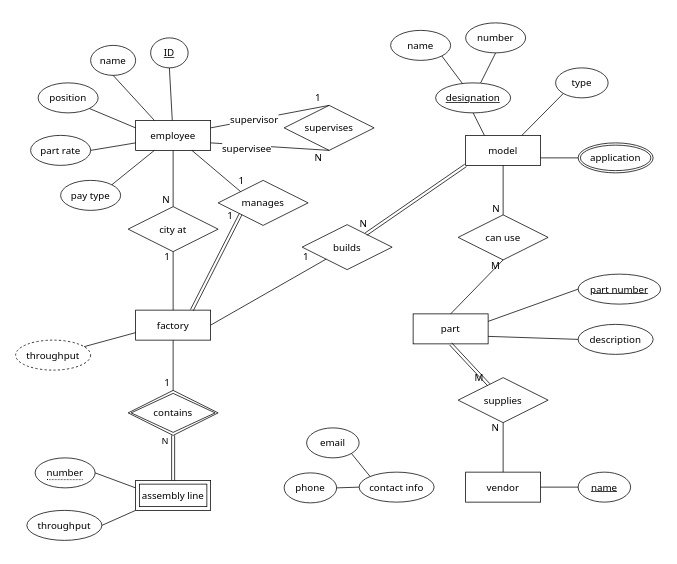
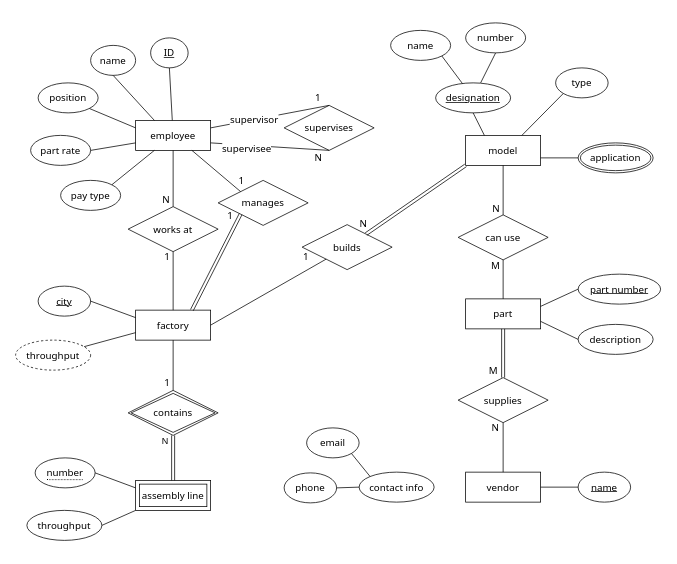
(173, 229) -> (173, 229)
none -> (64, 301)
none -> (112, 309)
(450, 329) -> (503, 314)
